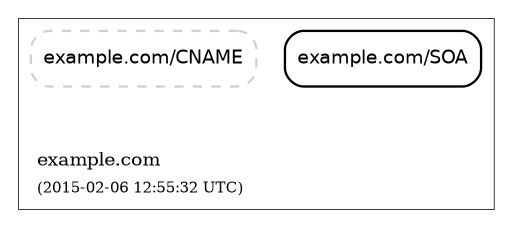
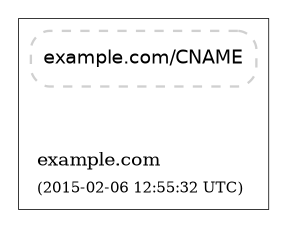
(383, 59) -> none
